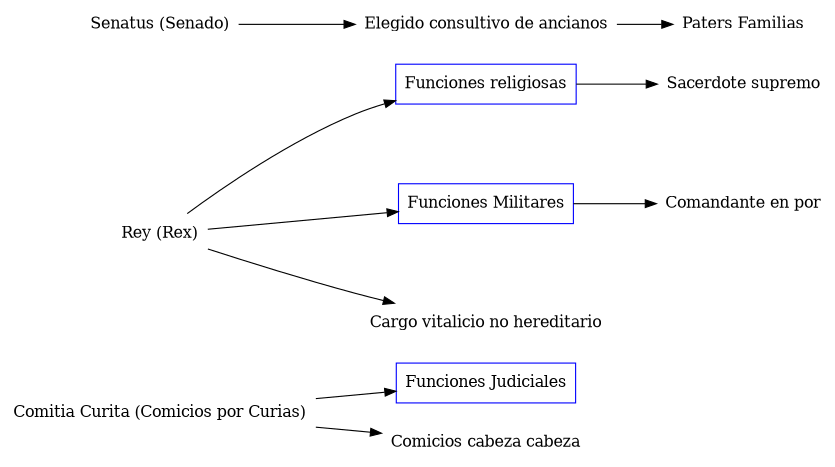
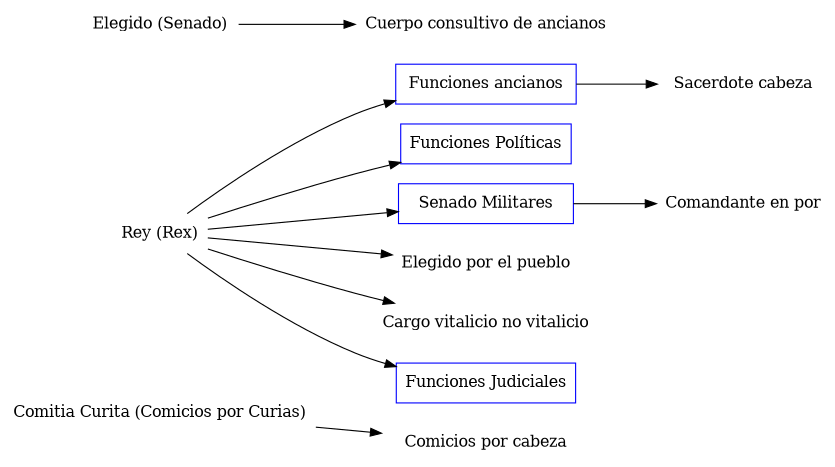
(160, 24) -> (160, 24)
(486, 24) -> (486, 24)
(743, 24) -> none
(486, 84) -> (486, 84)
(743, 84) -> (743, 84)
none -> (486, 144)
(486, 204) -> (486, 204)
none -> (486, 263)
(486, 323) -> (486, 323)
(350, 395) -> (282, 316)
(486, 443) -> (486, 443)
